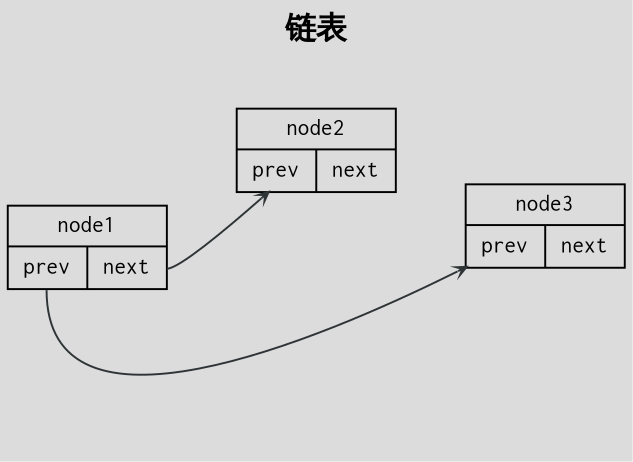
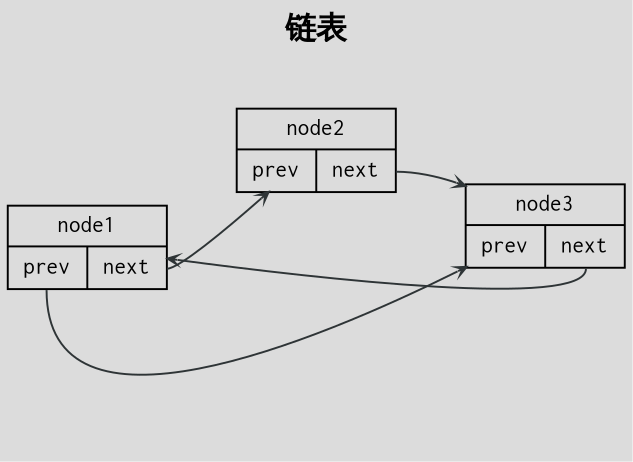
none -> (426, 175)
none -> (384, 283)
